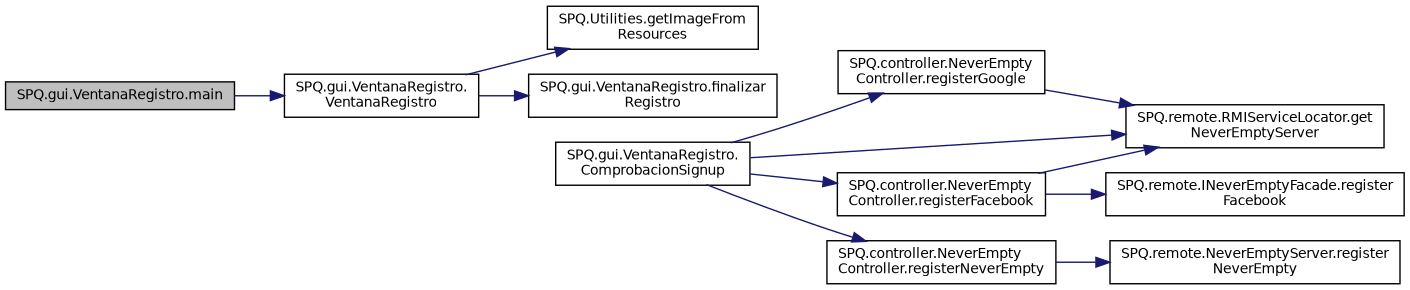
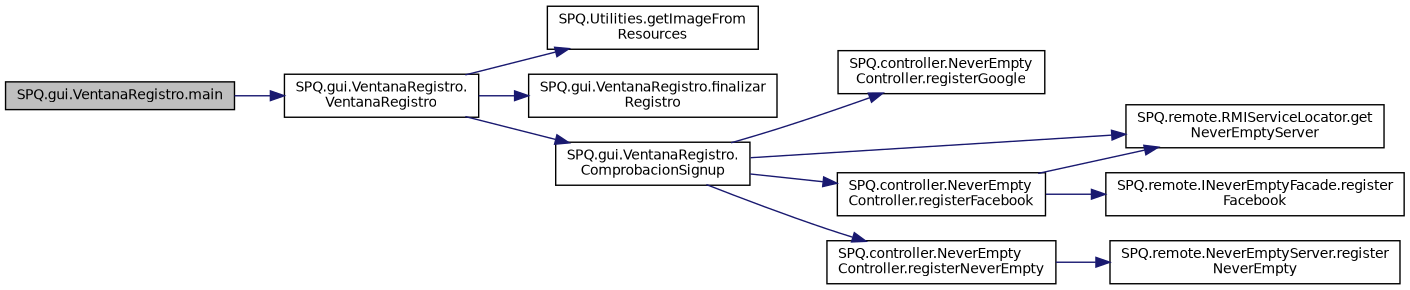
(1082, 96) -> none
none -> (510, 128)
